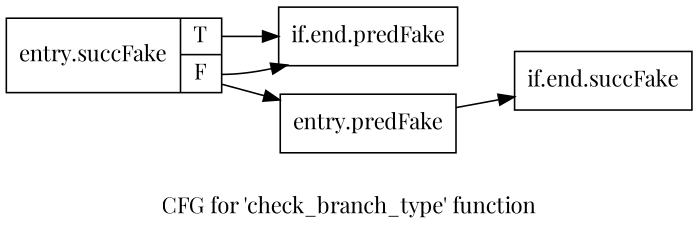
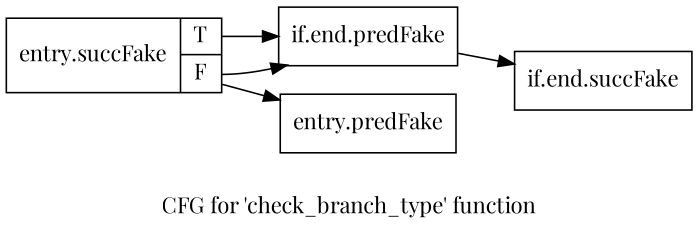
(477, 104) -> (478, 57)
